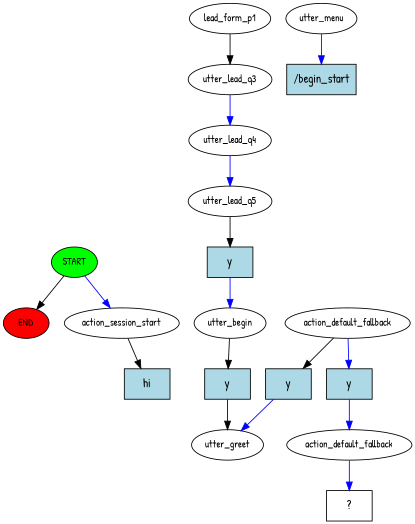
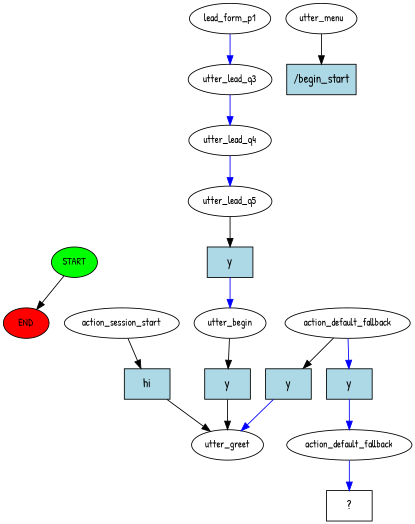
(230, 45) -> (230, 45)
(321, 45) -> (321, 45)
(95, 288) -> none
none -> (185, 413)
